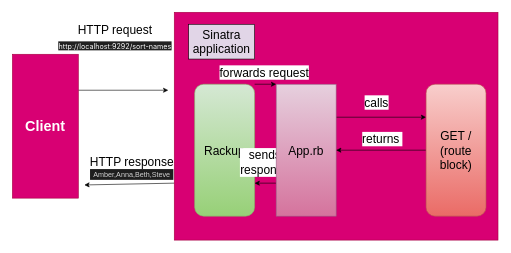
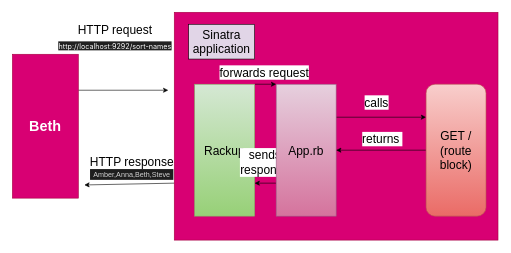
(45, 126) -> (45, 126)
(225, 150) -> (225, 150)
